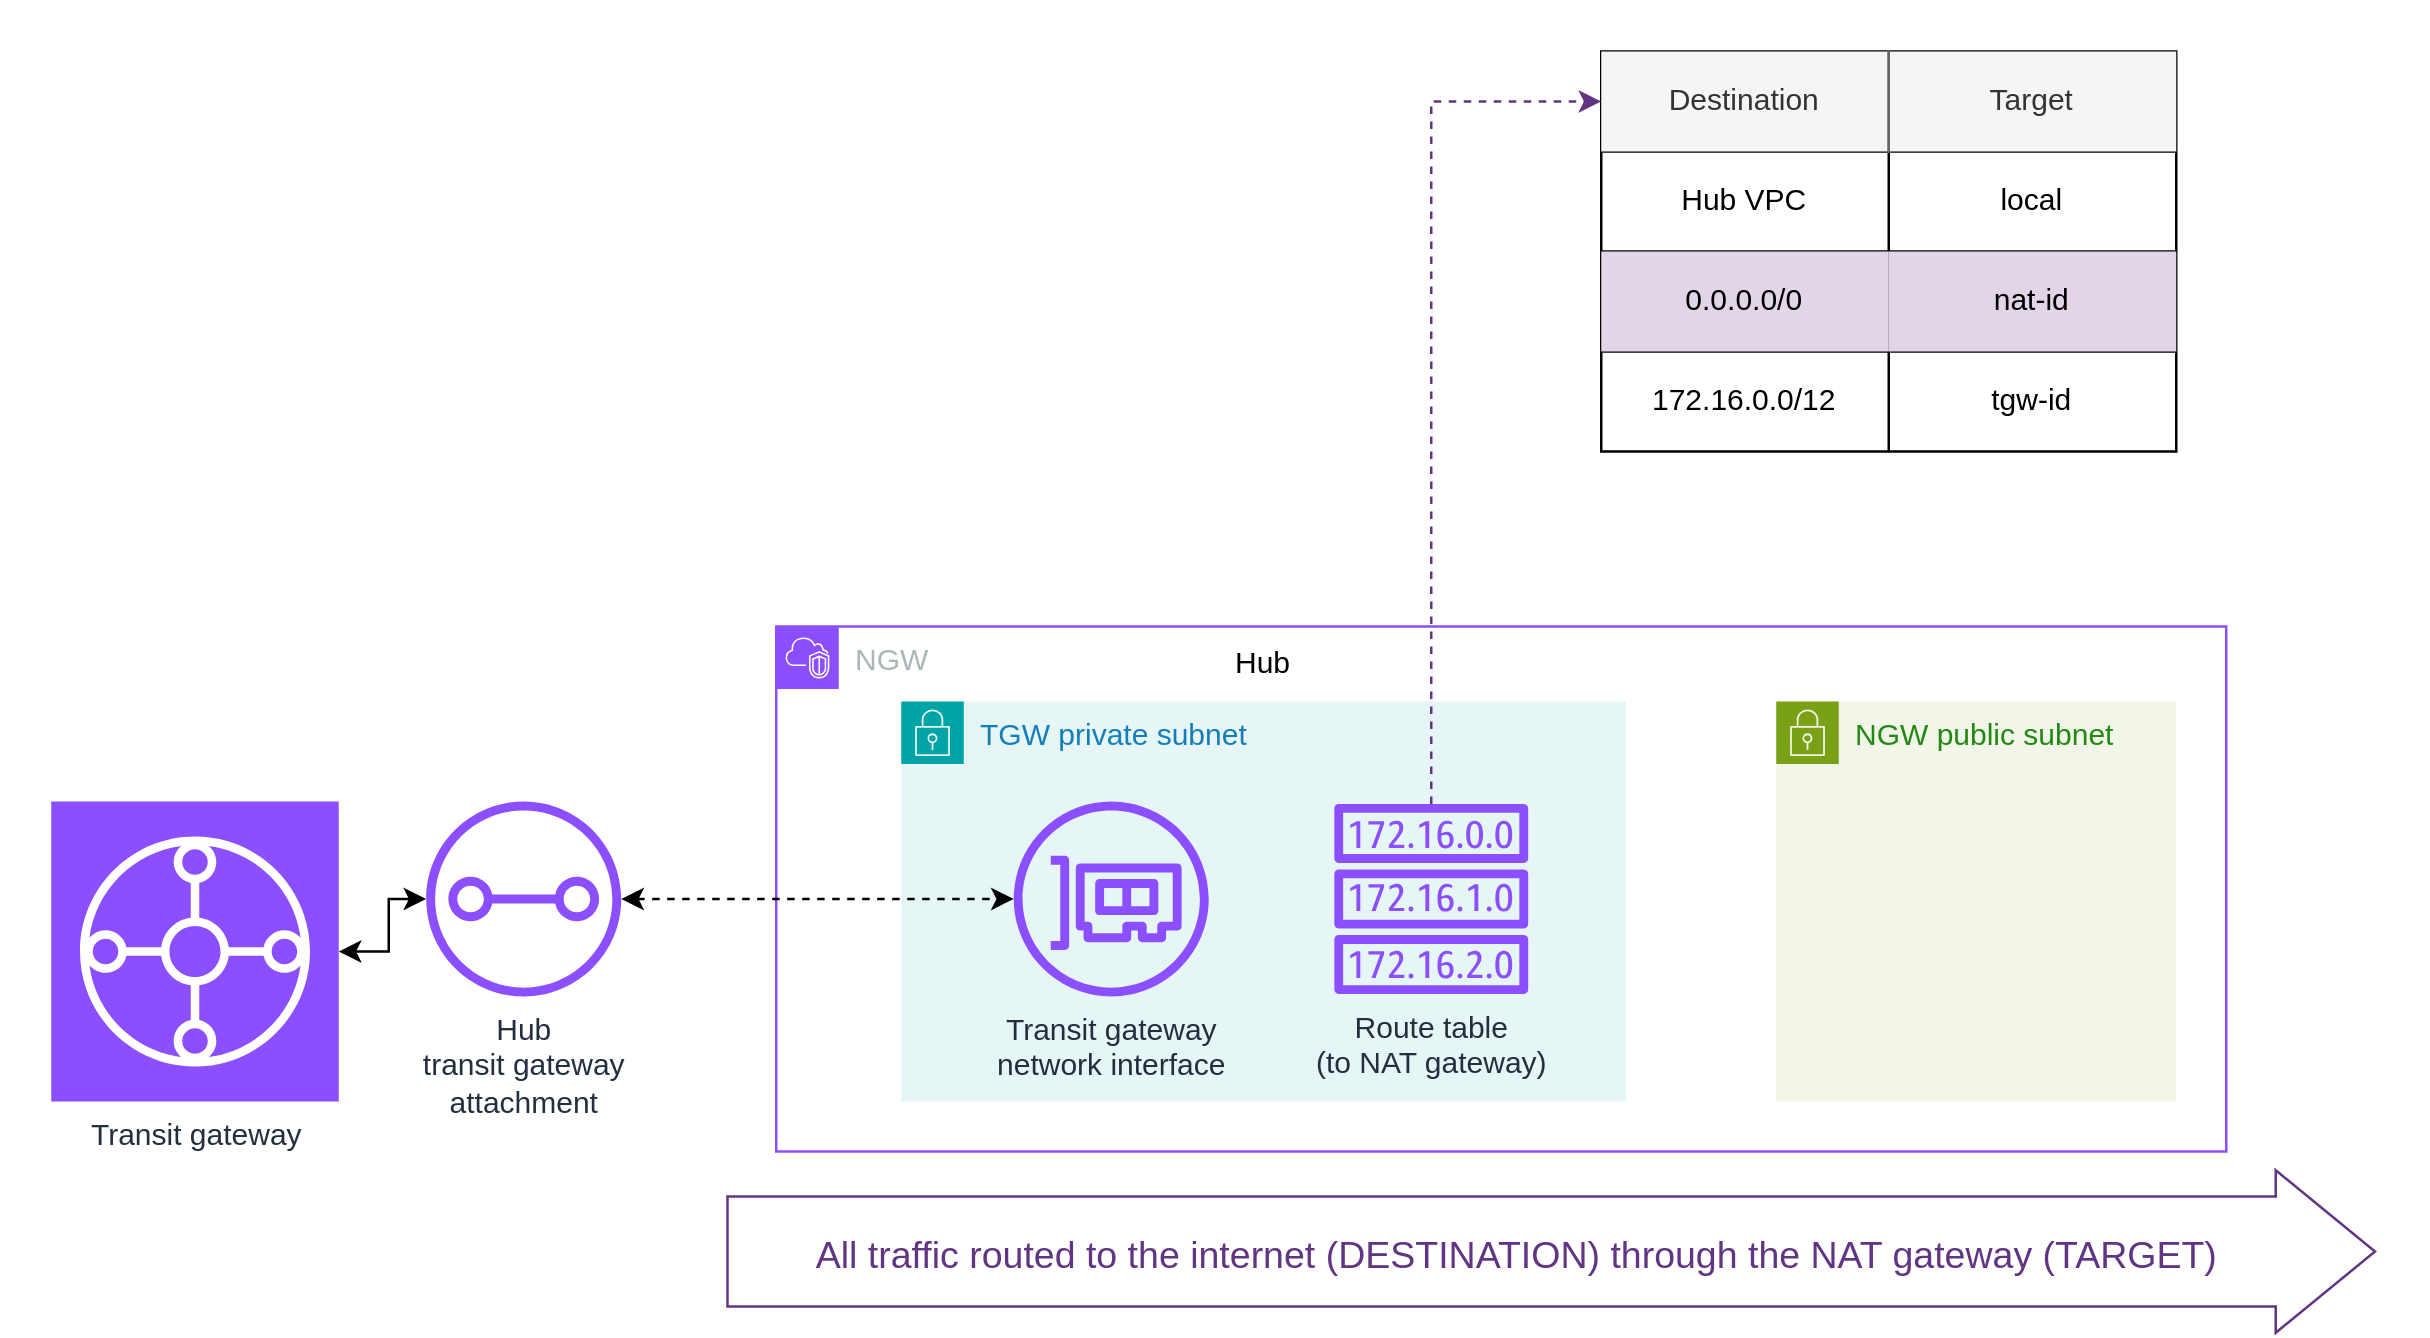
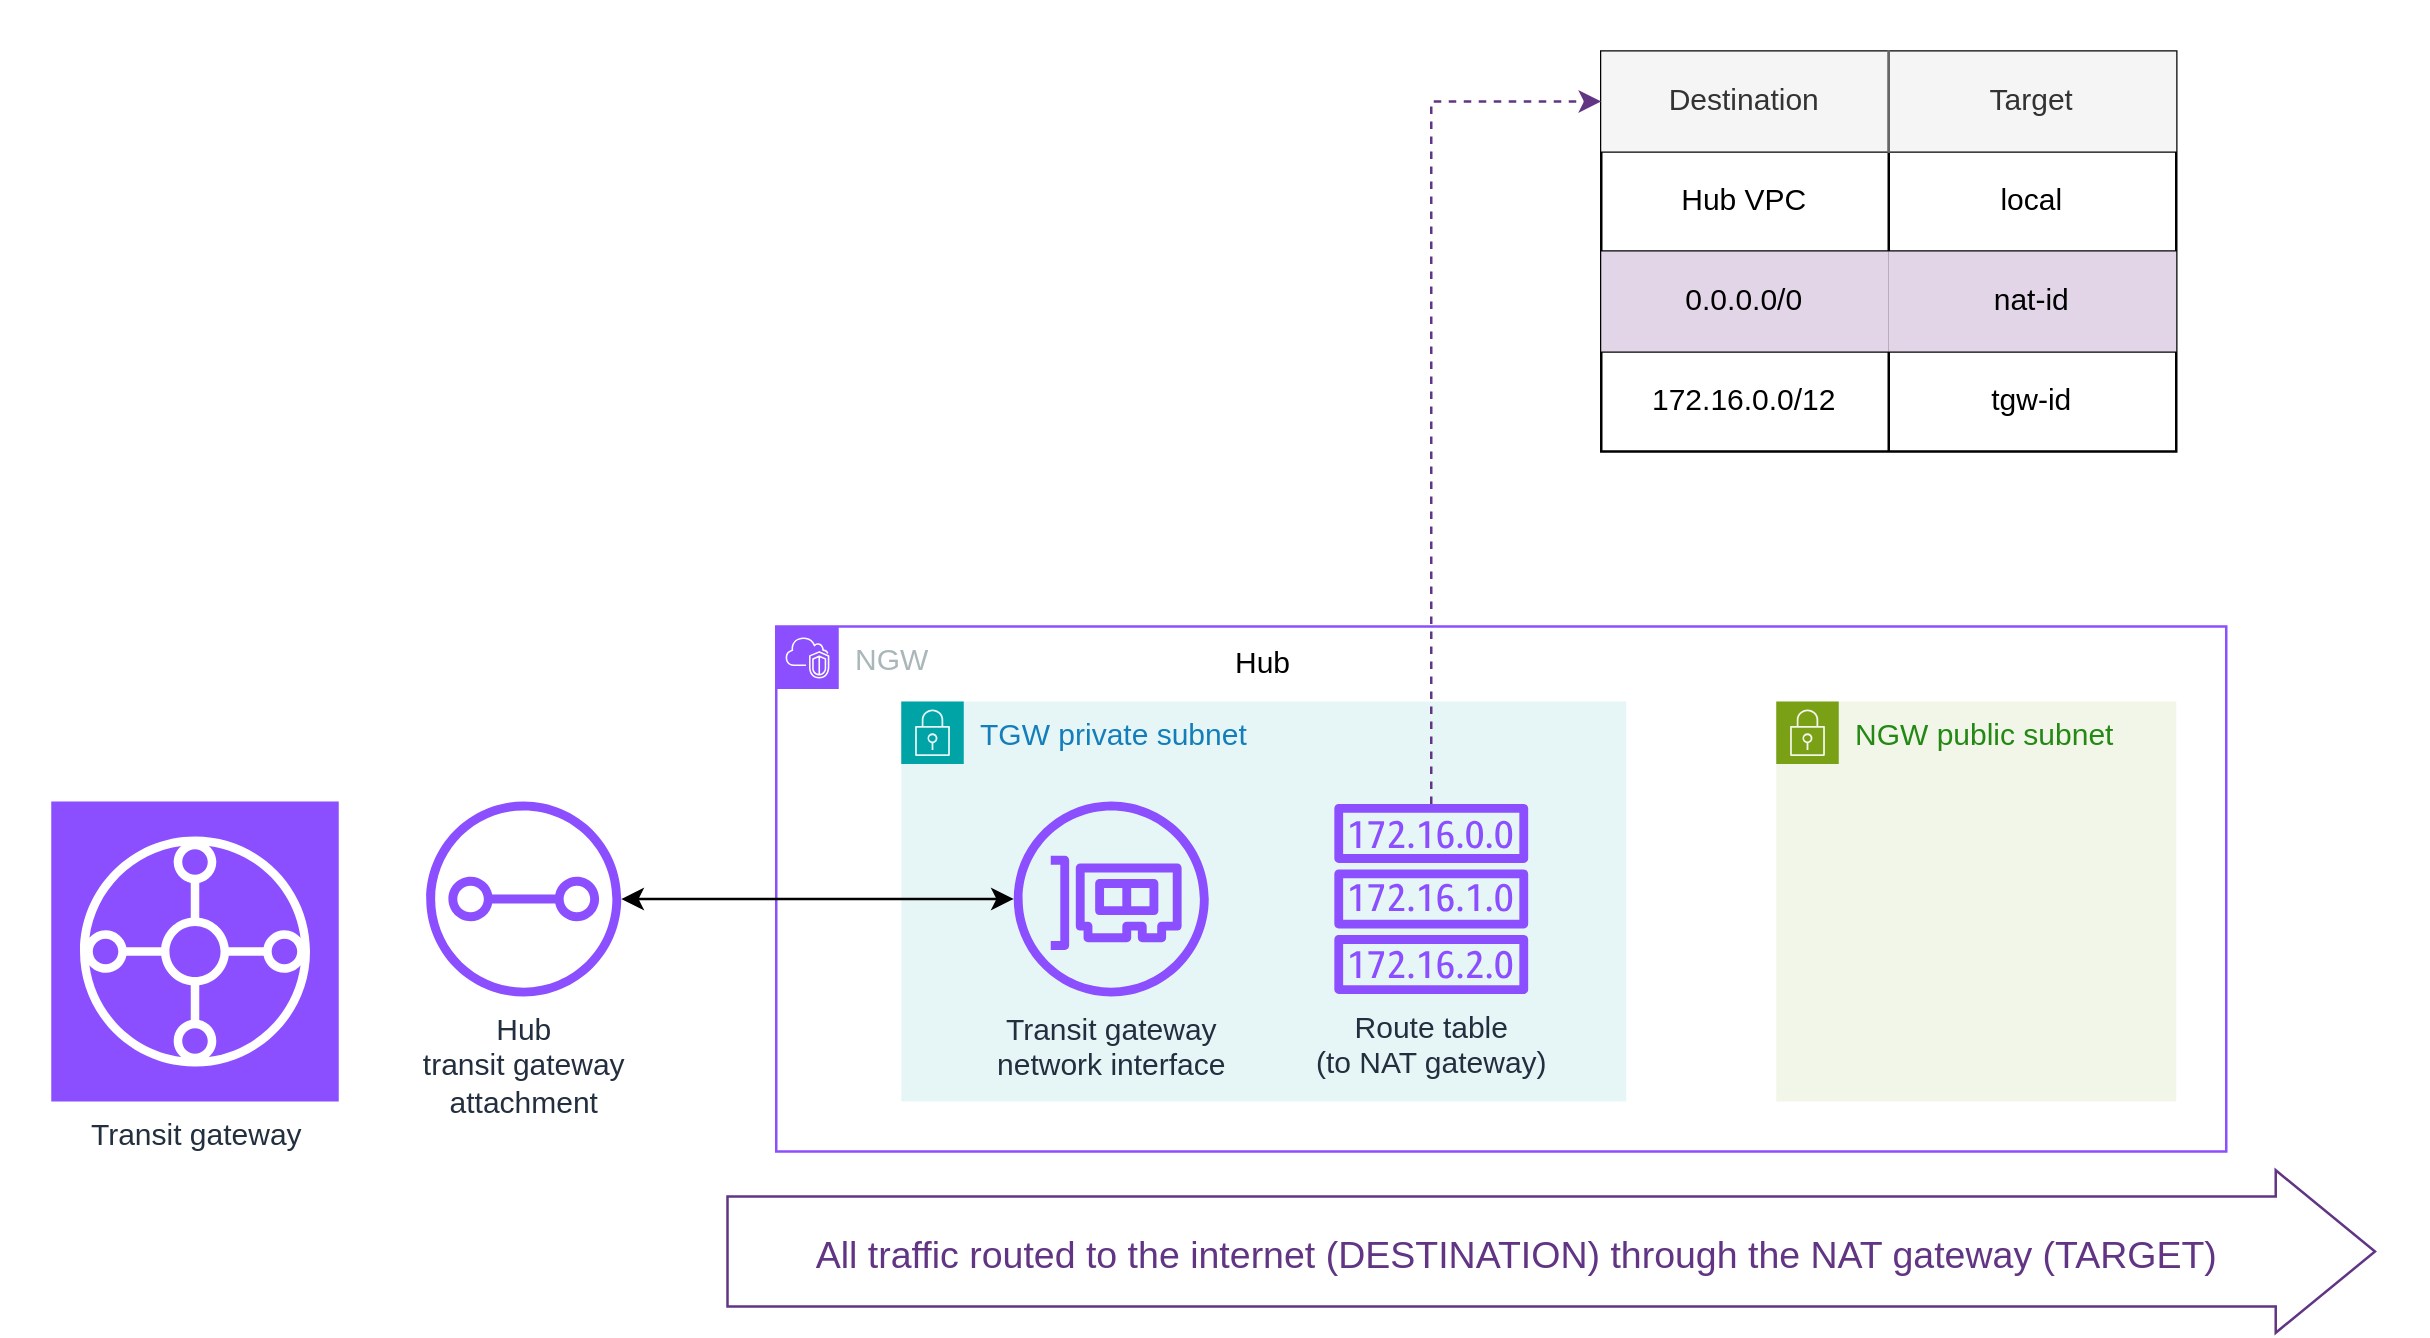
(818, 899) -> (818, 899)
(389, 932) -> none
